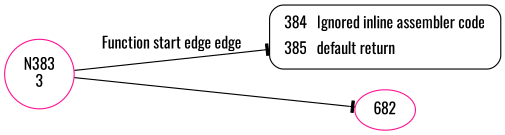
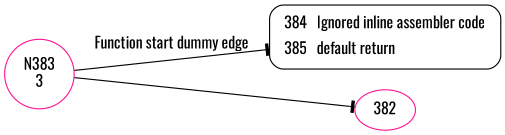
(172, 44) -> (172, 44)
(385, 110) -> (385, 110)
